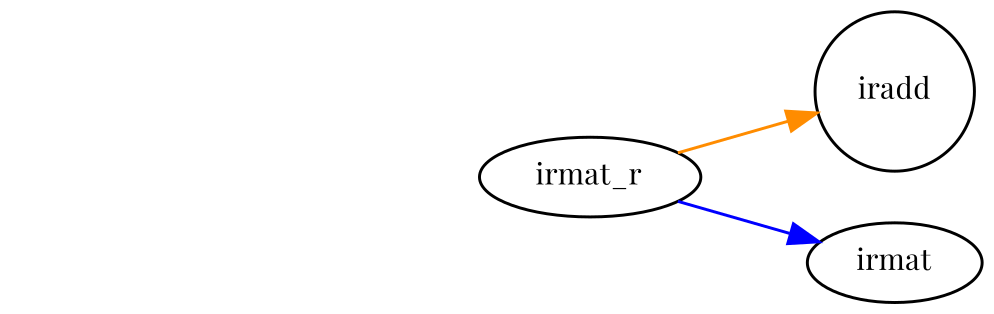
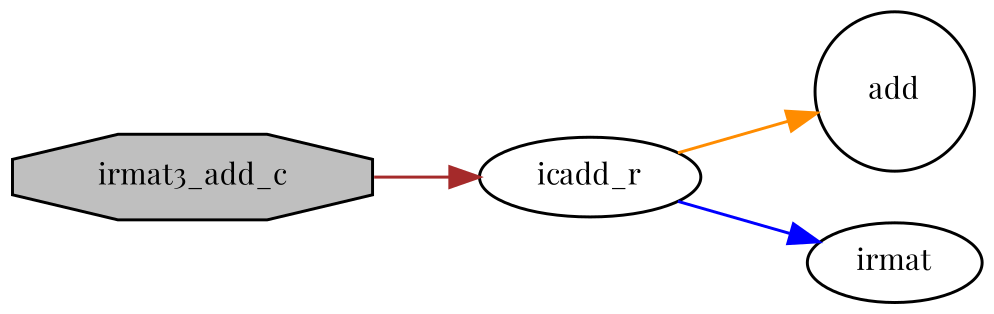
(895, 91) -> (895, 91)
none -> (193, 177)
(590, 177) -> (590, 177)
